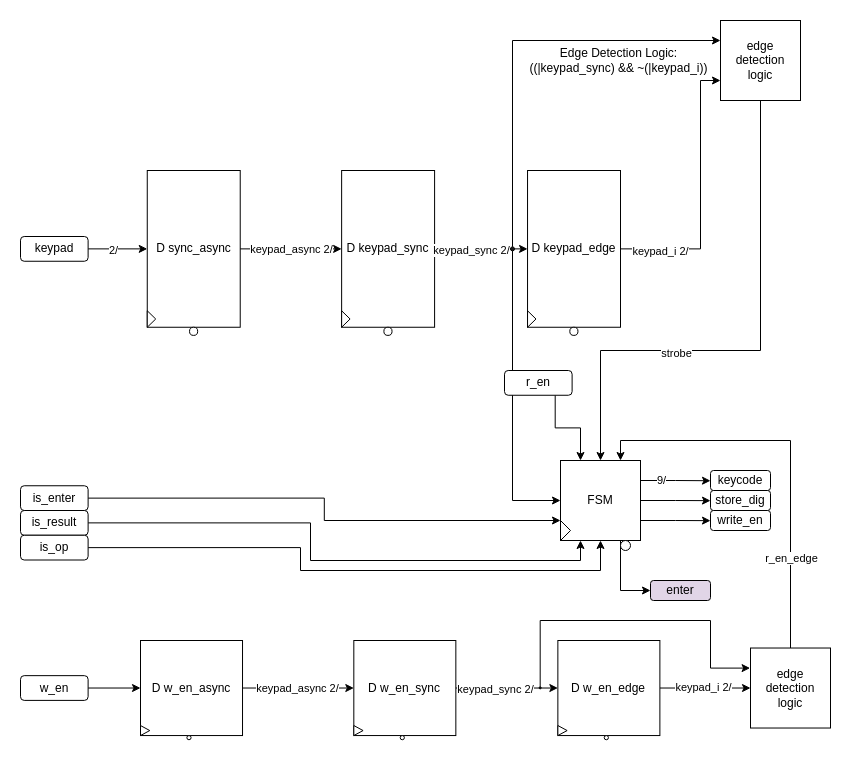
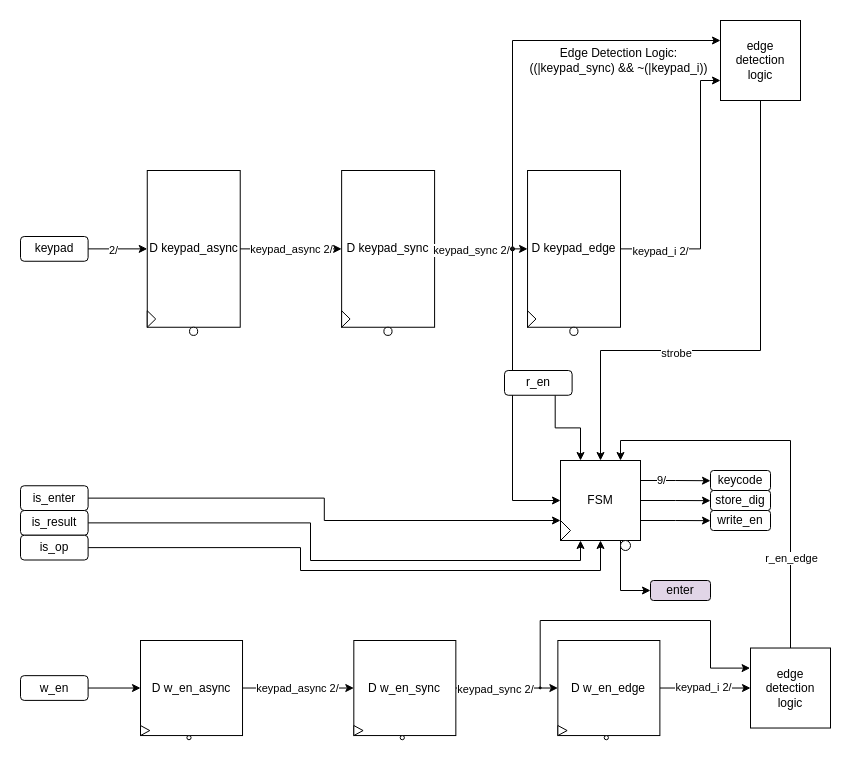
(194, 249) -> (194, 249)
